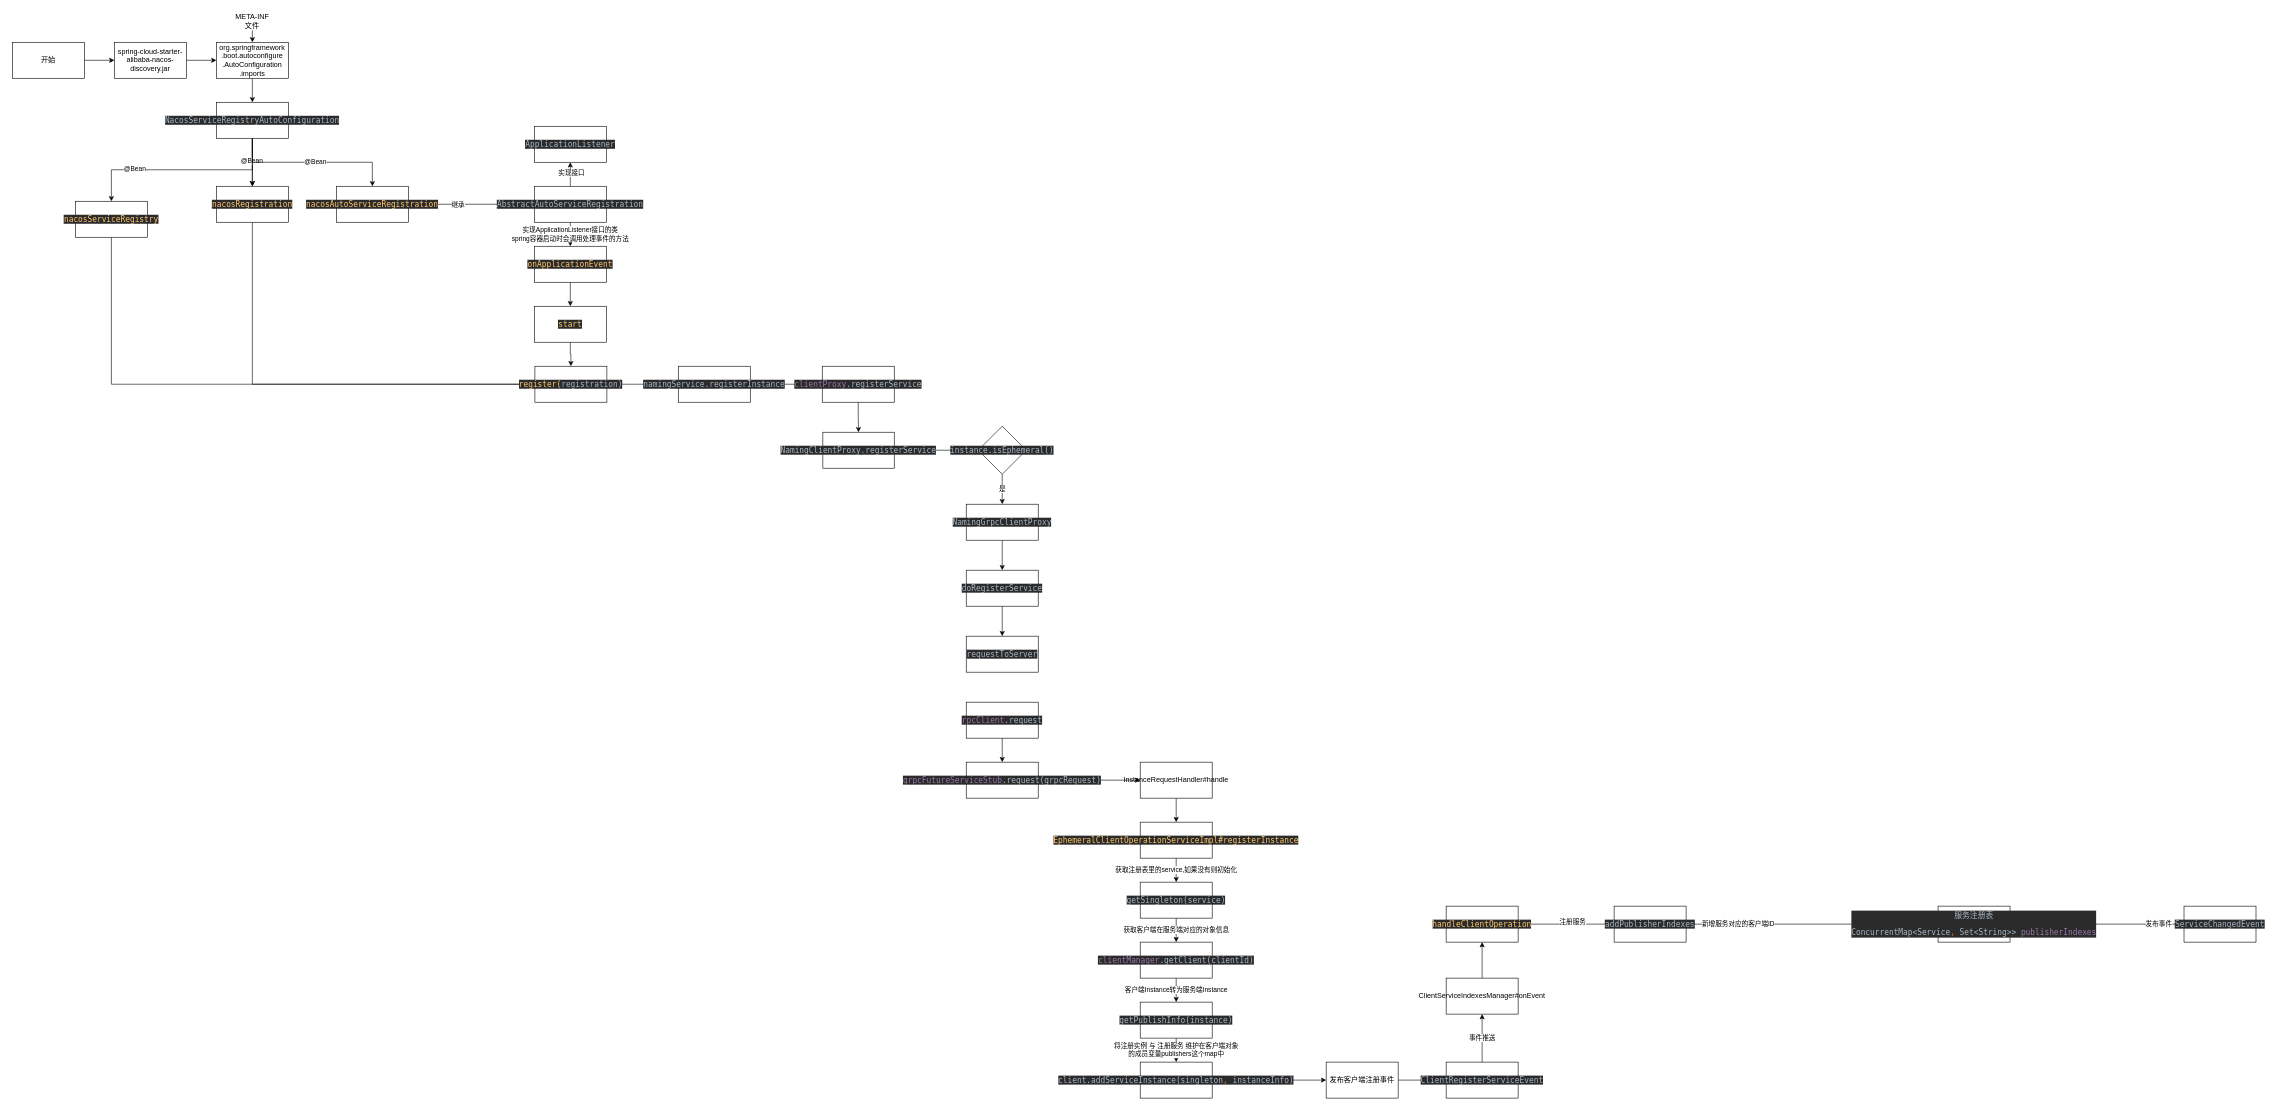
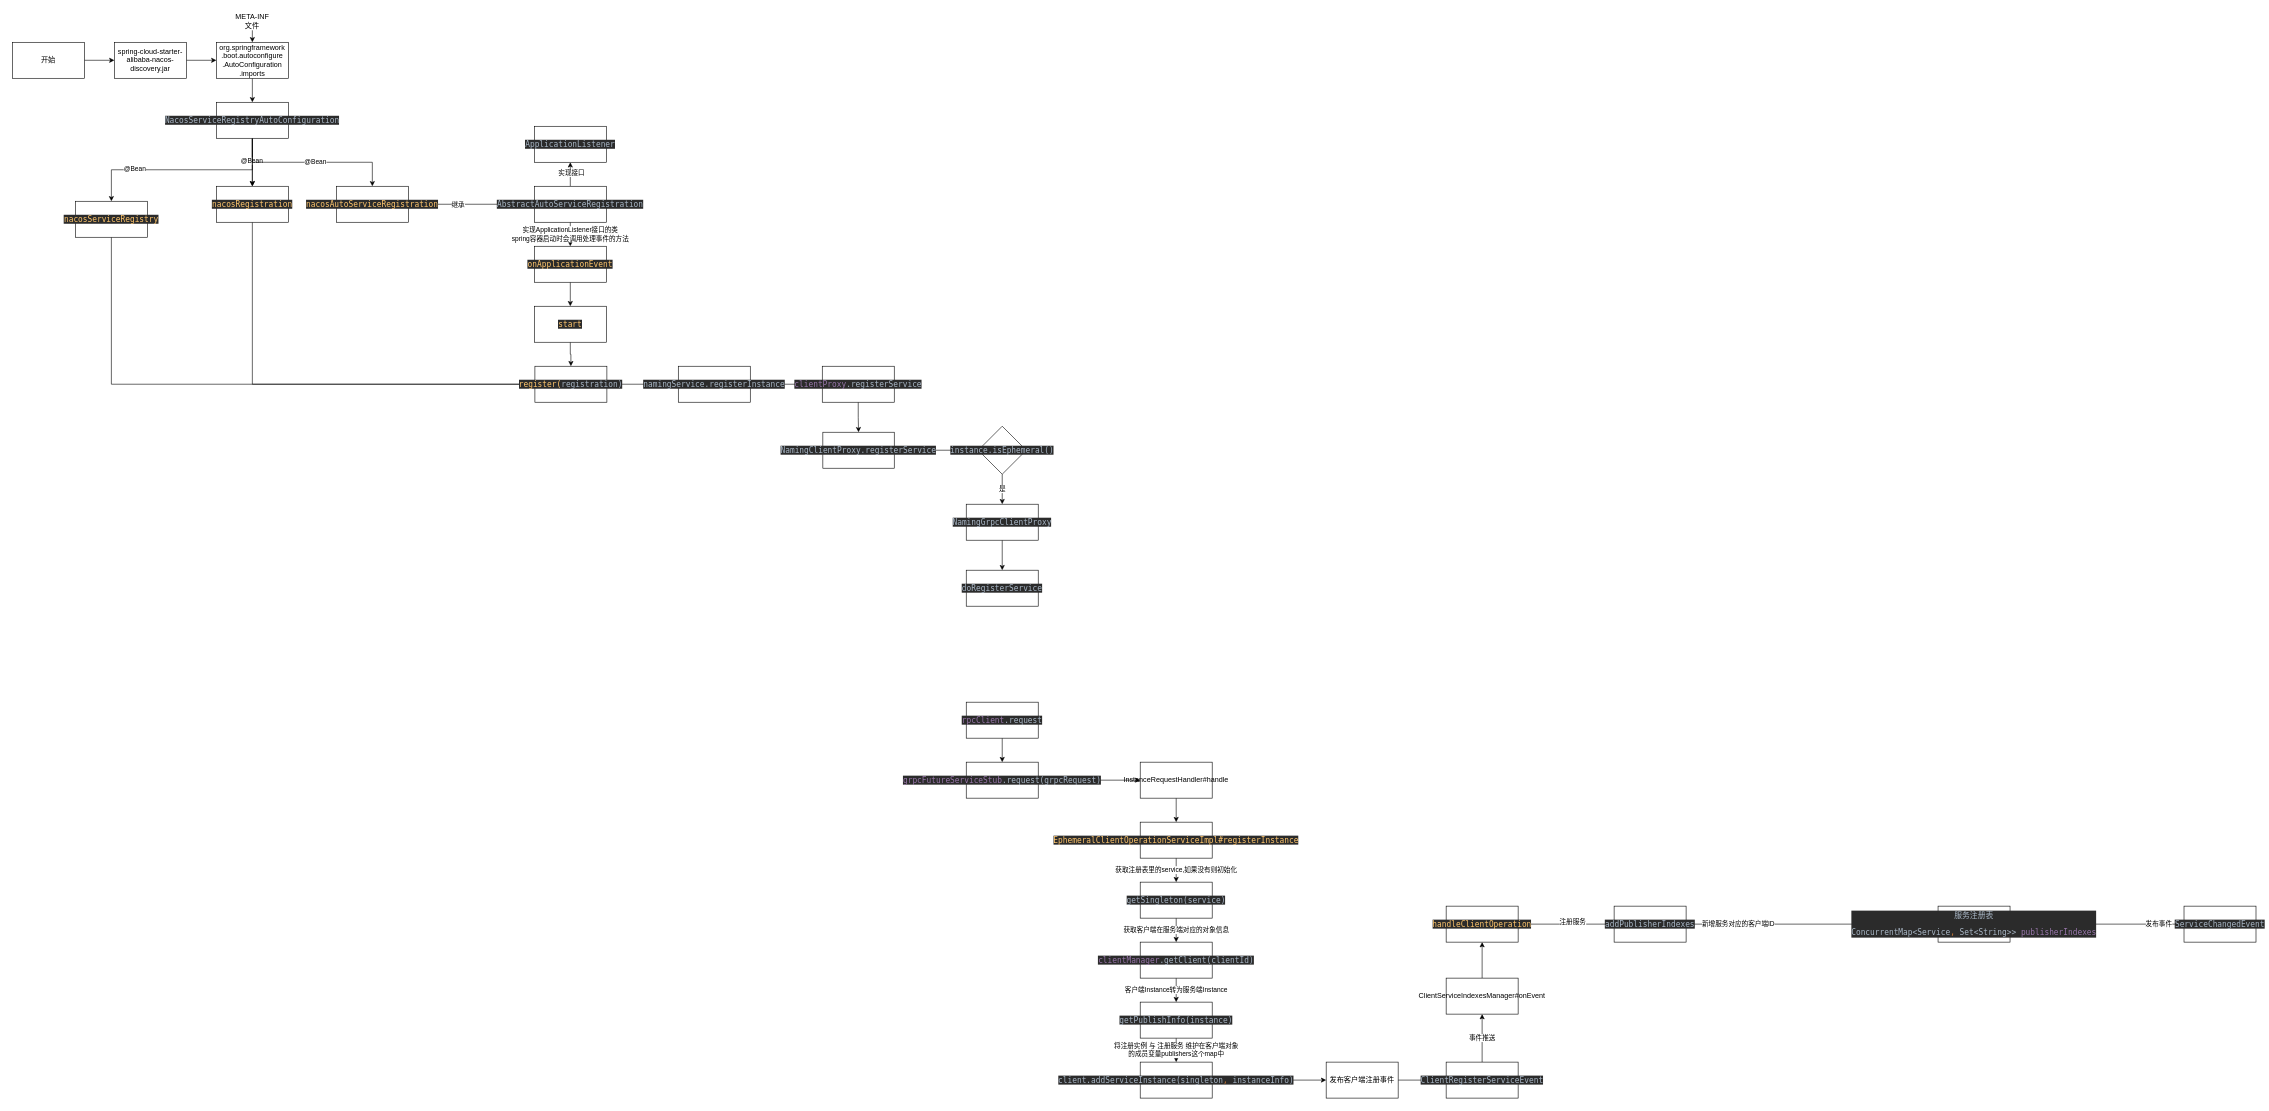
(1002, 630) -> none
(1002, 654) -> none
